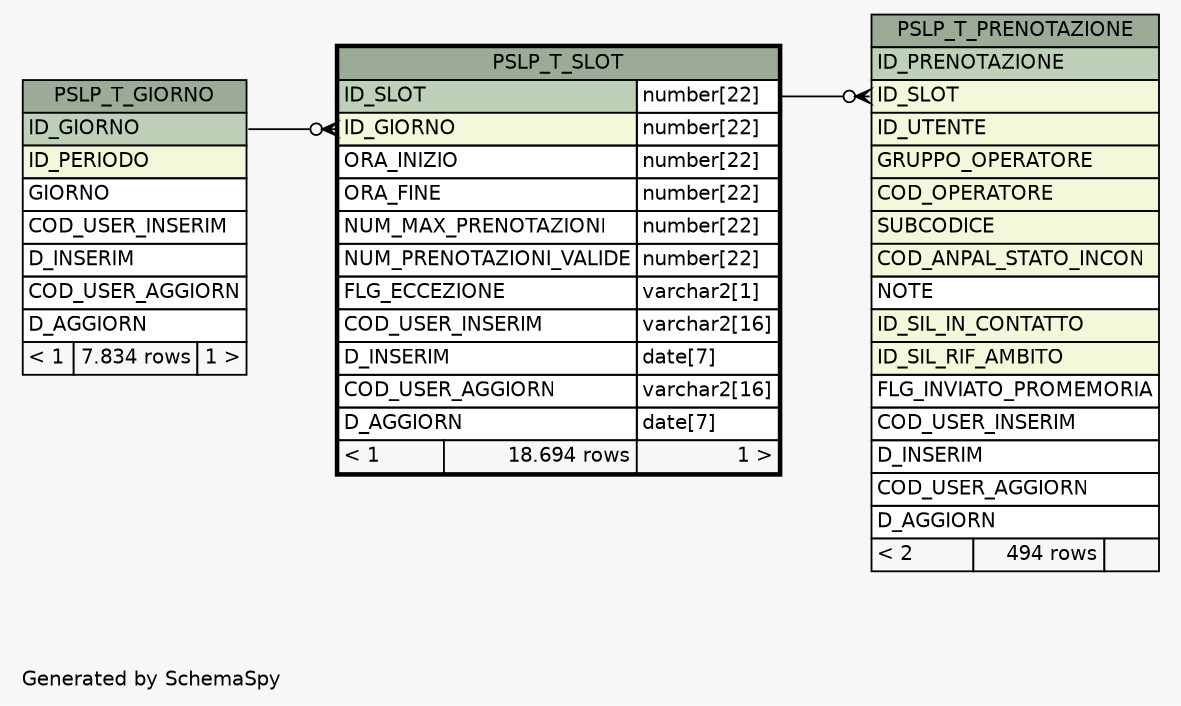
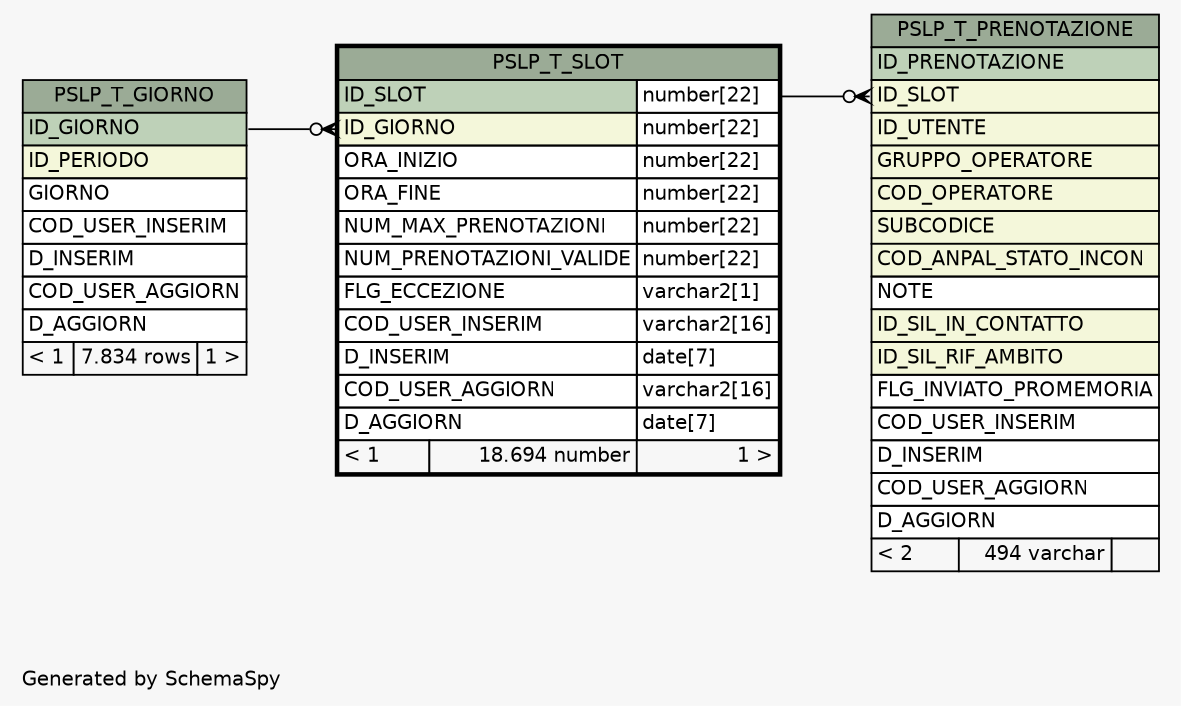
(569, 456) -> (555, 456)
(1053, 554) -> (1045, 554)
